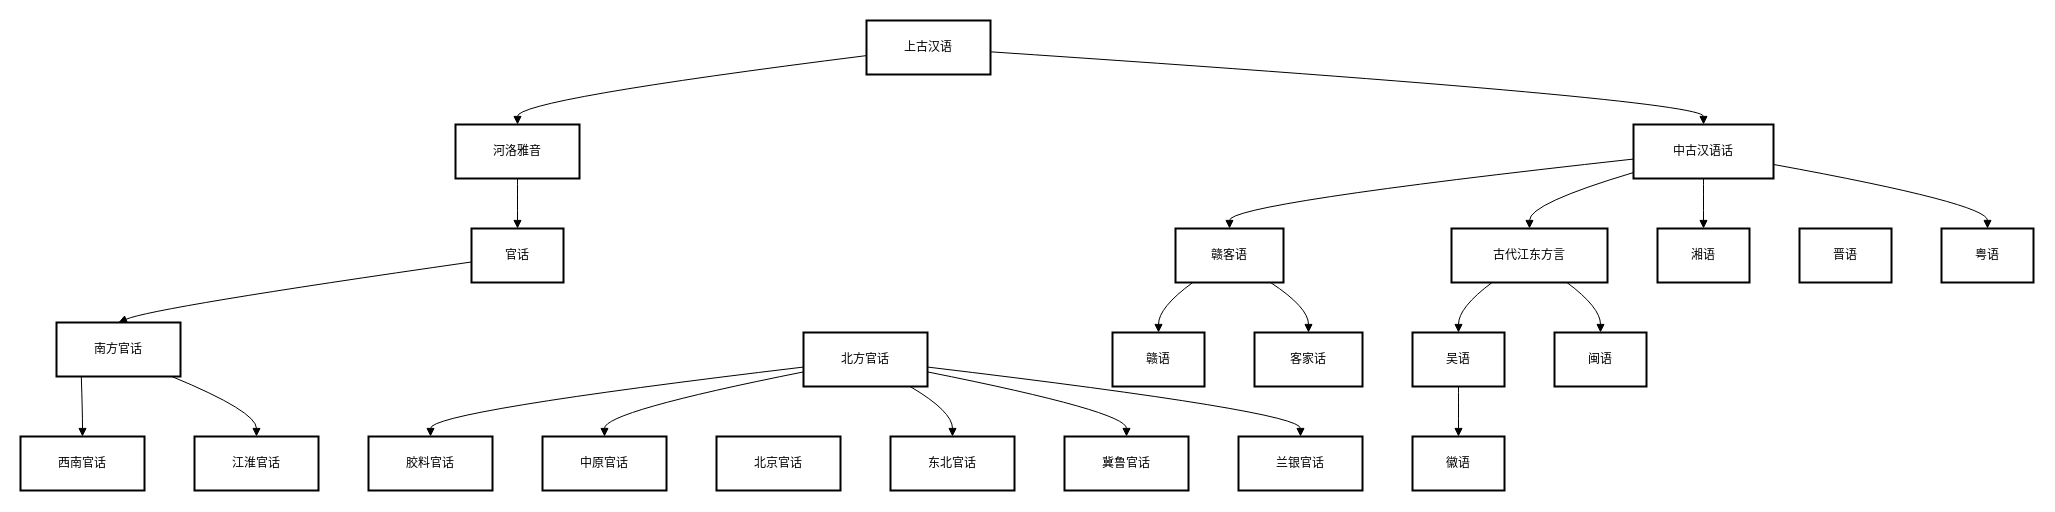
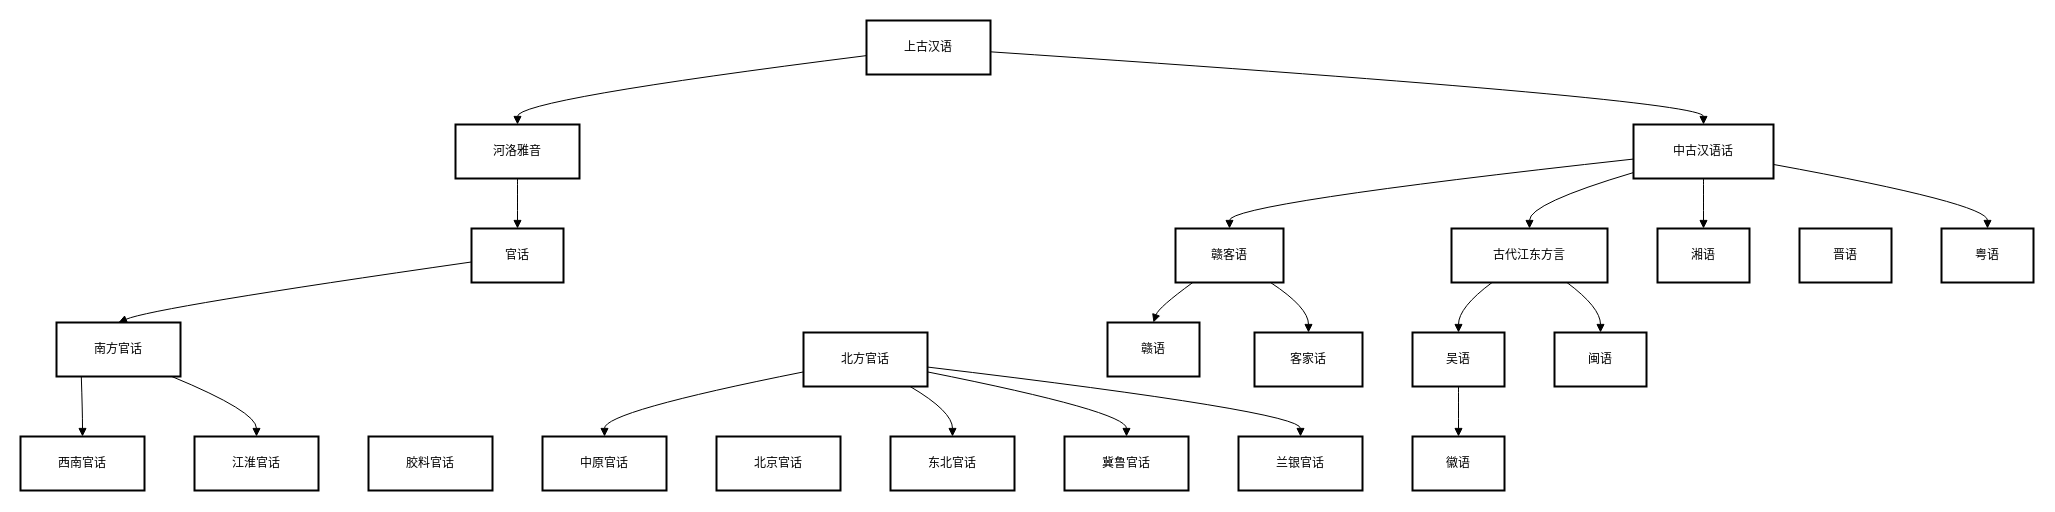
(1159, 360) -> (1154, 350)
(616, 391) -> none
